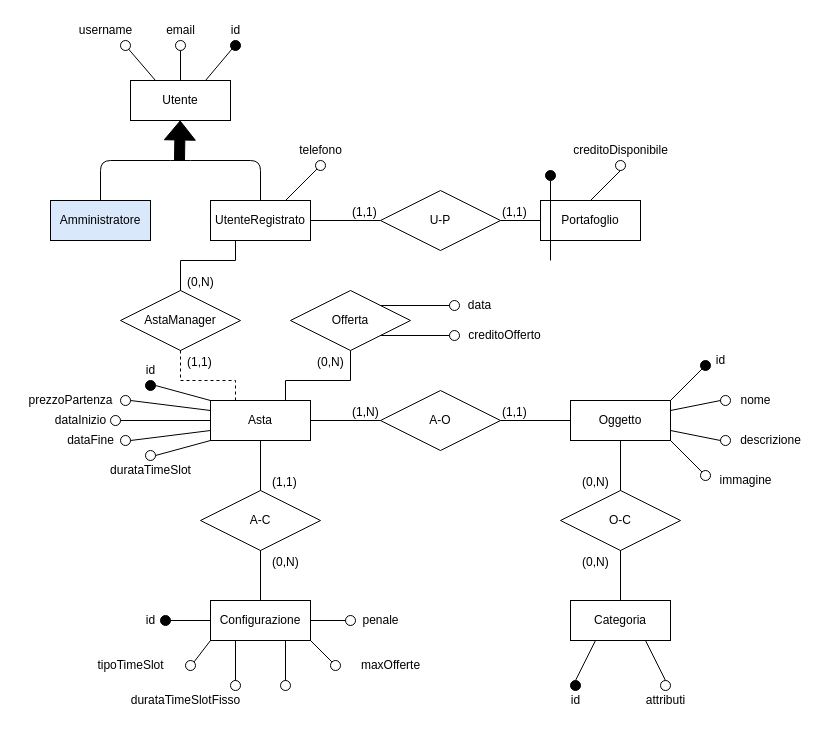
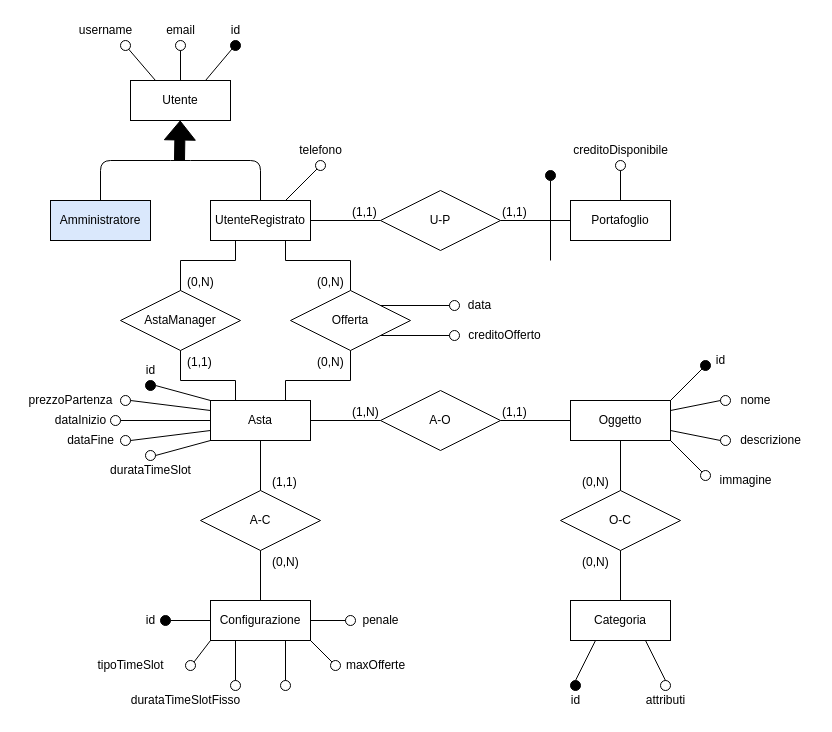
(591, 221) -> (621, 221)
none -> (323, 261)
(203, 381) -> (203, 381)
(391, 666) -> (376, 666)
